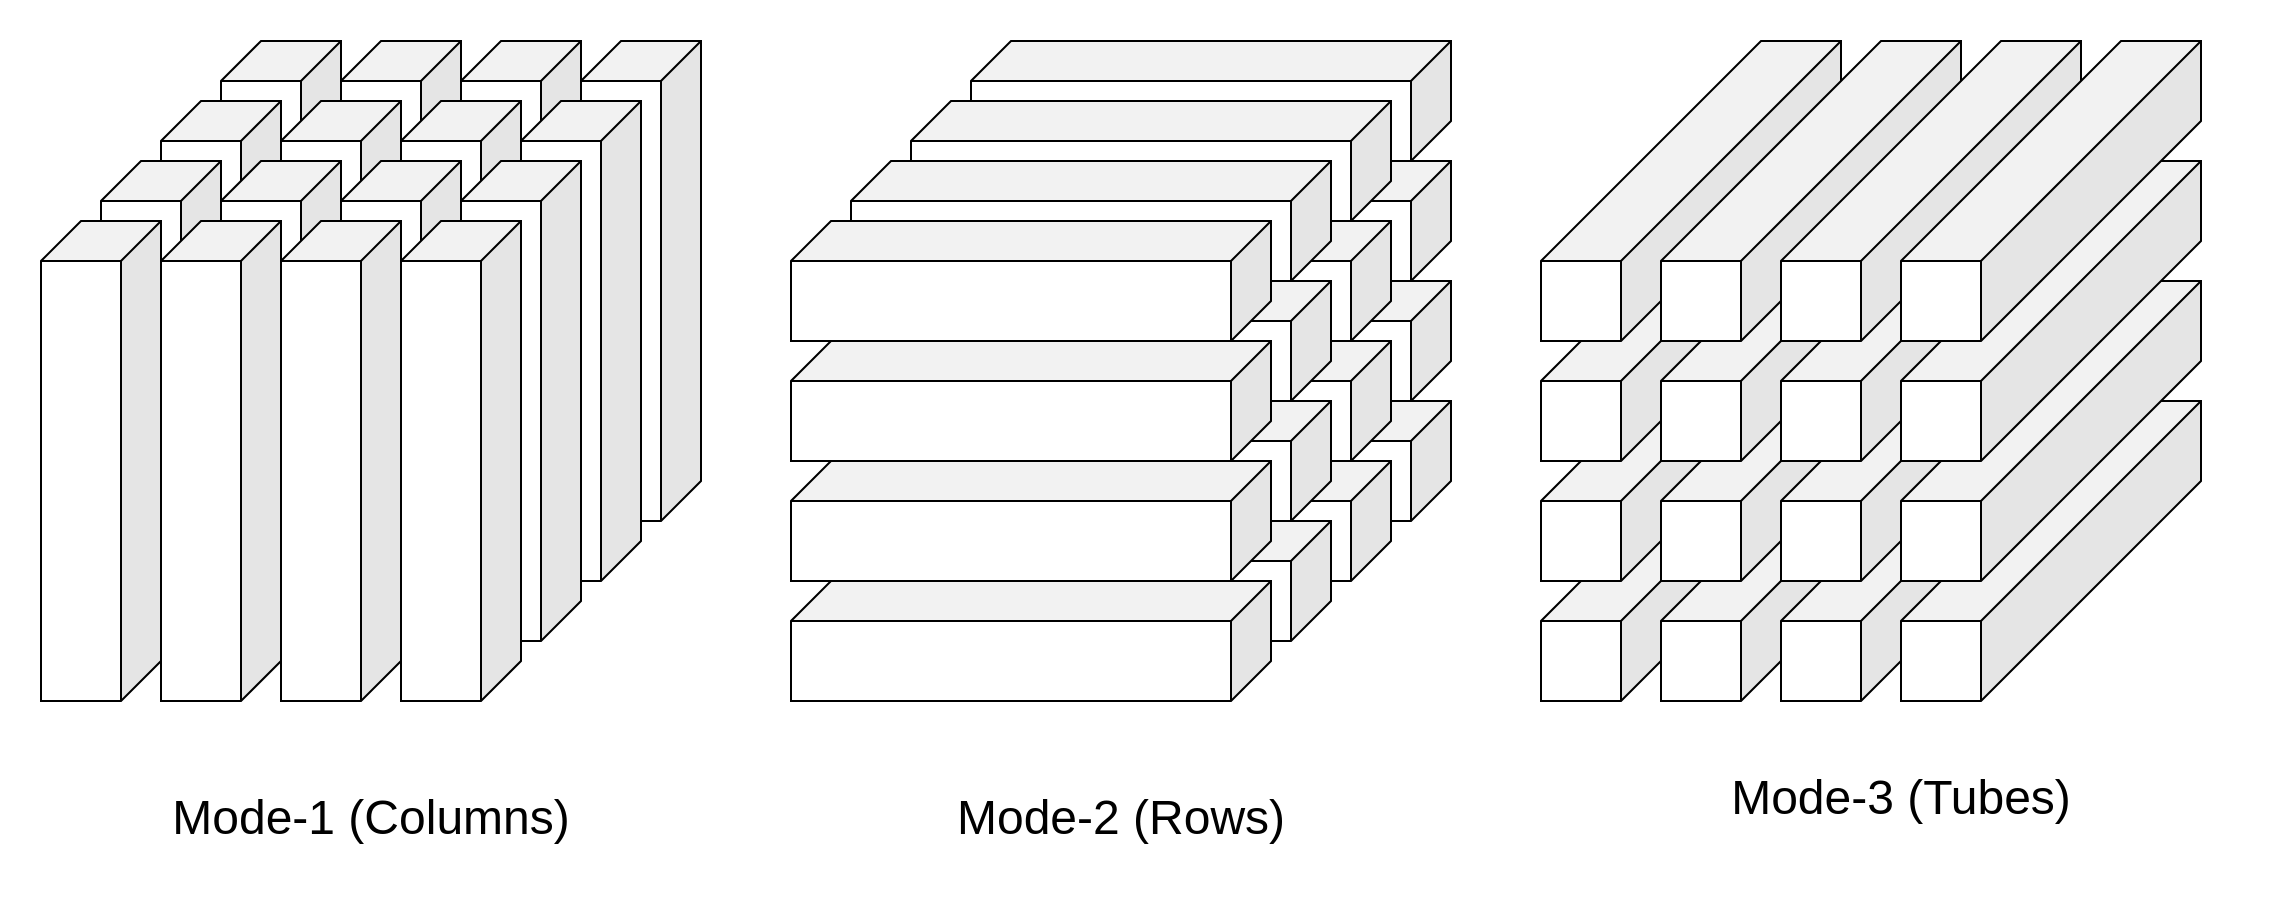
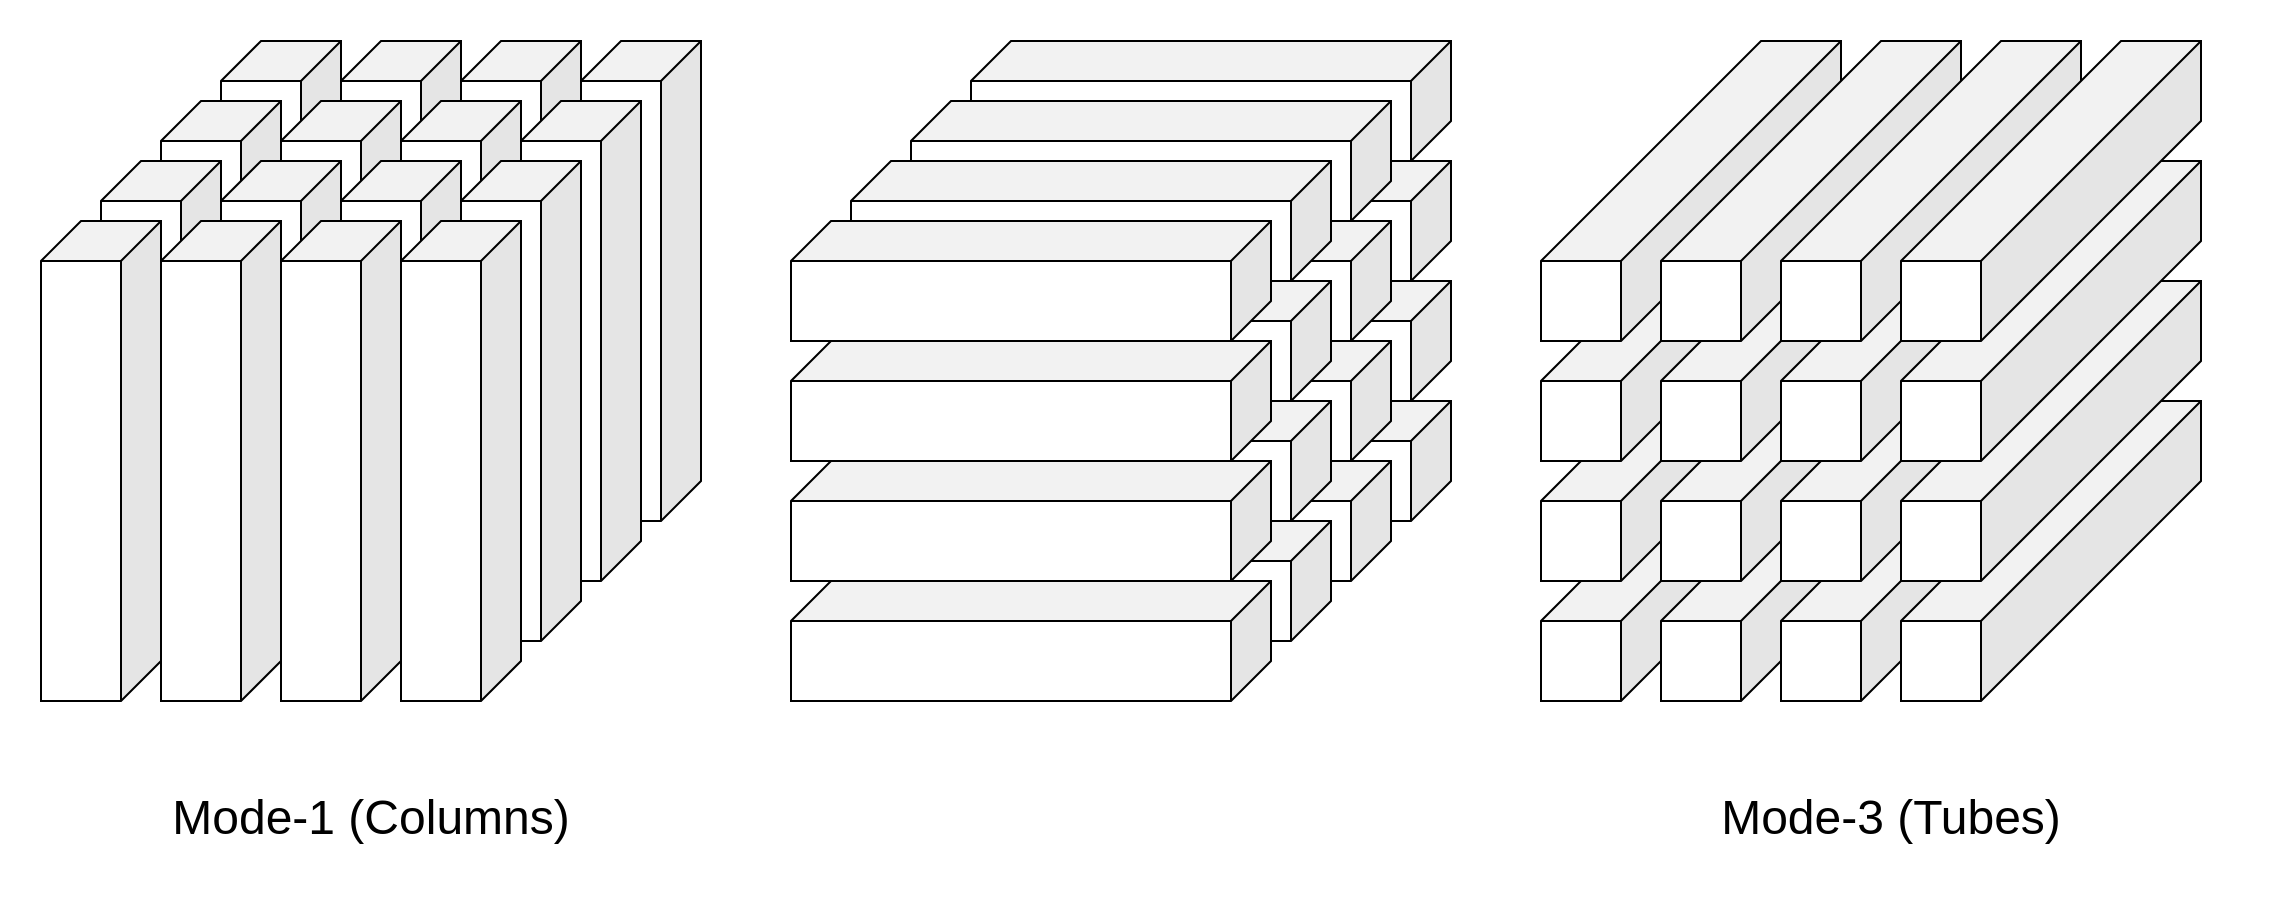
(1901, 799) -> (1891, 819)
(1121, 819) -> none
